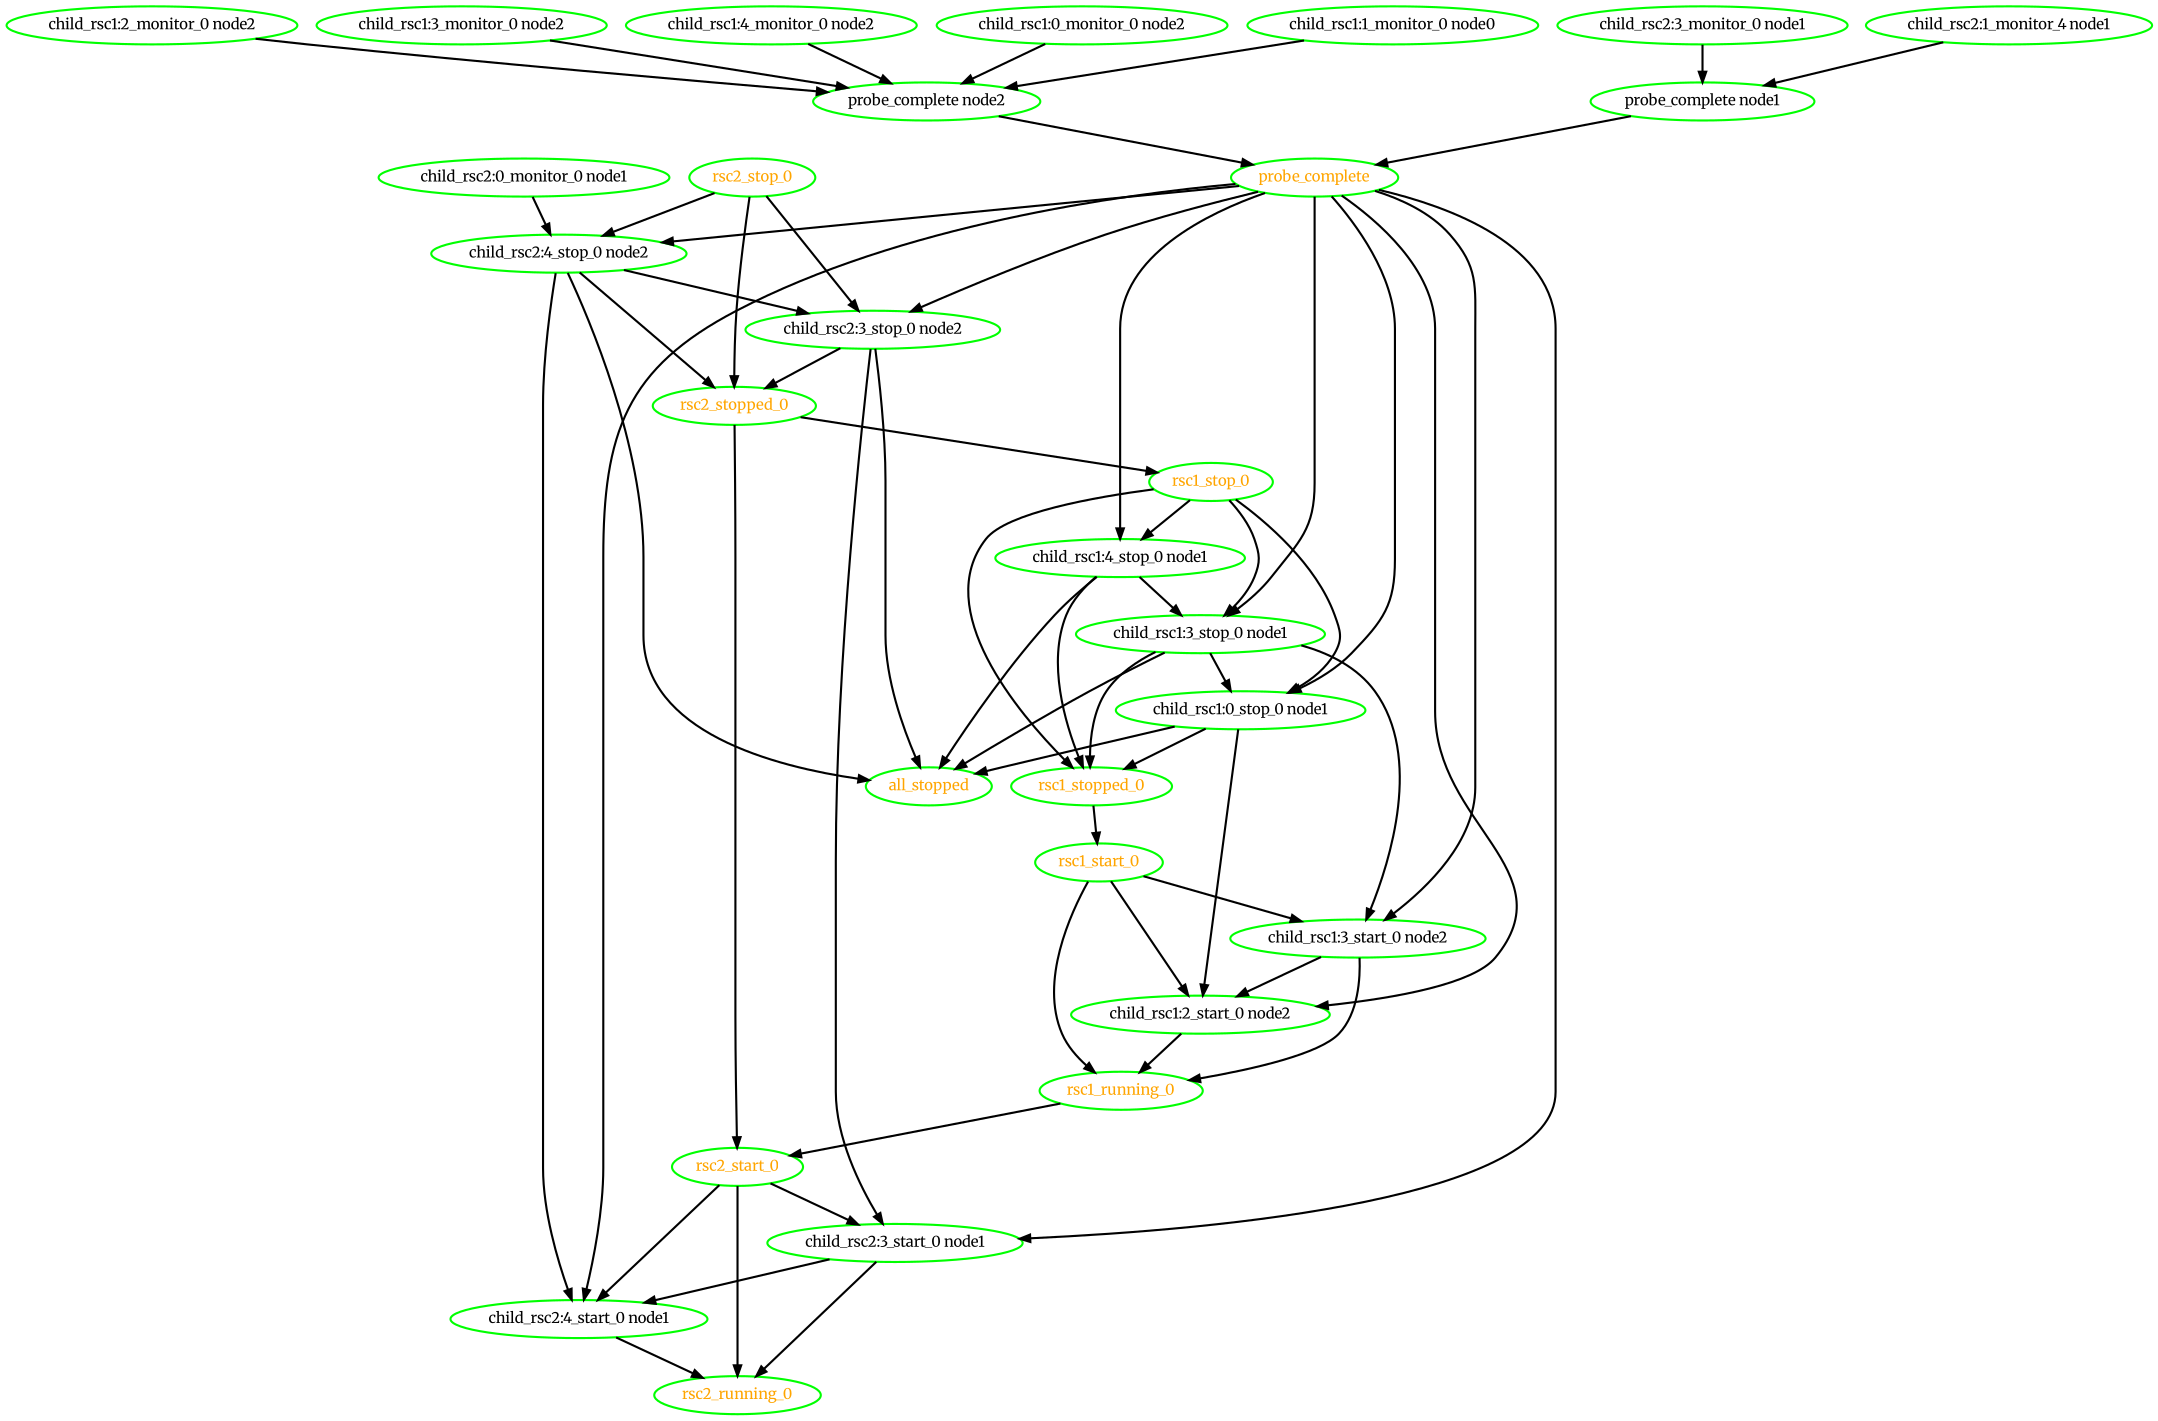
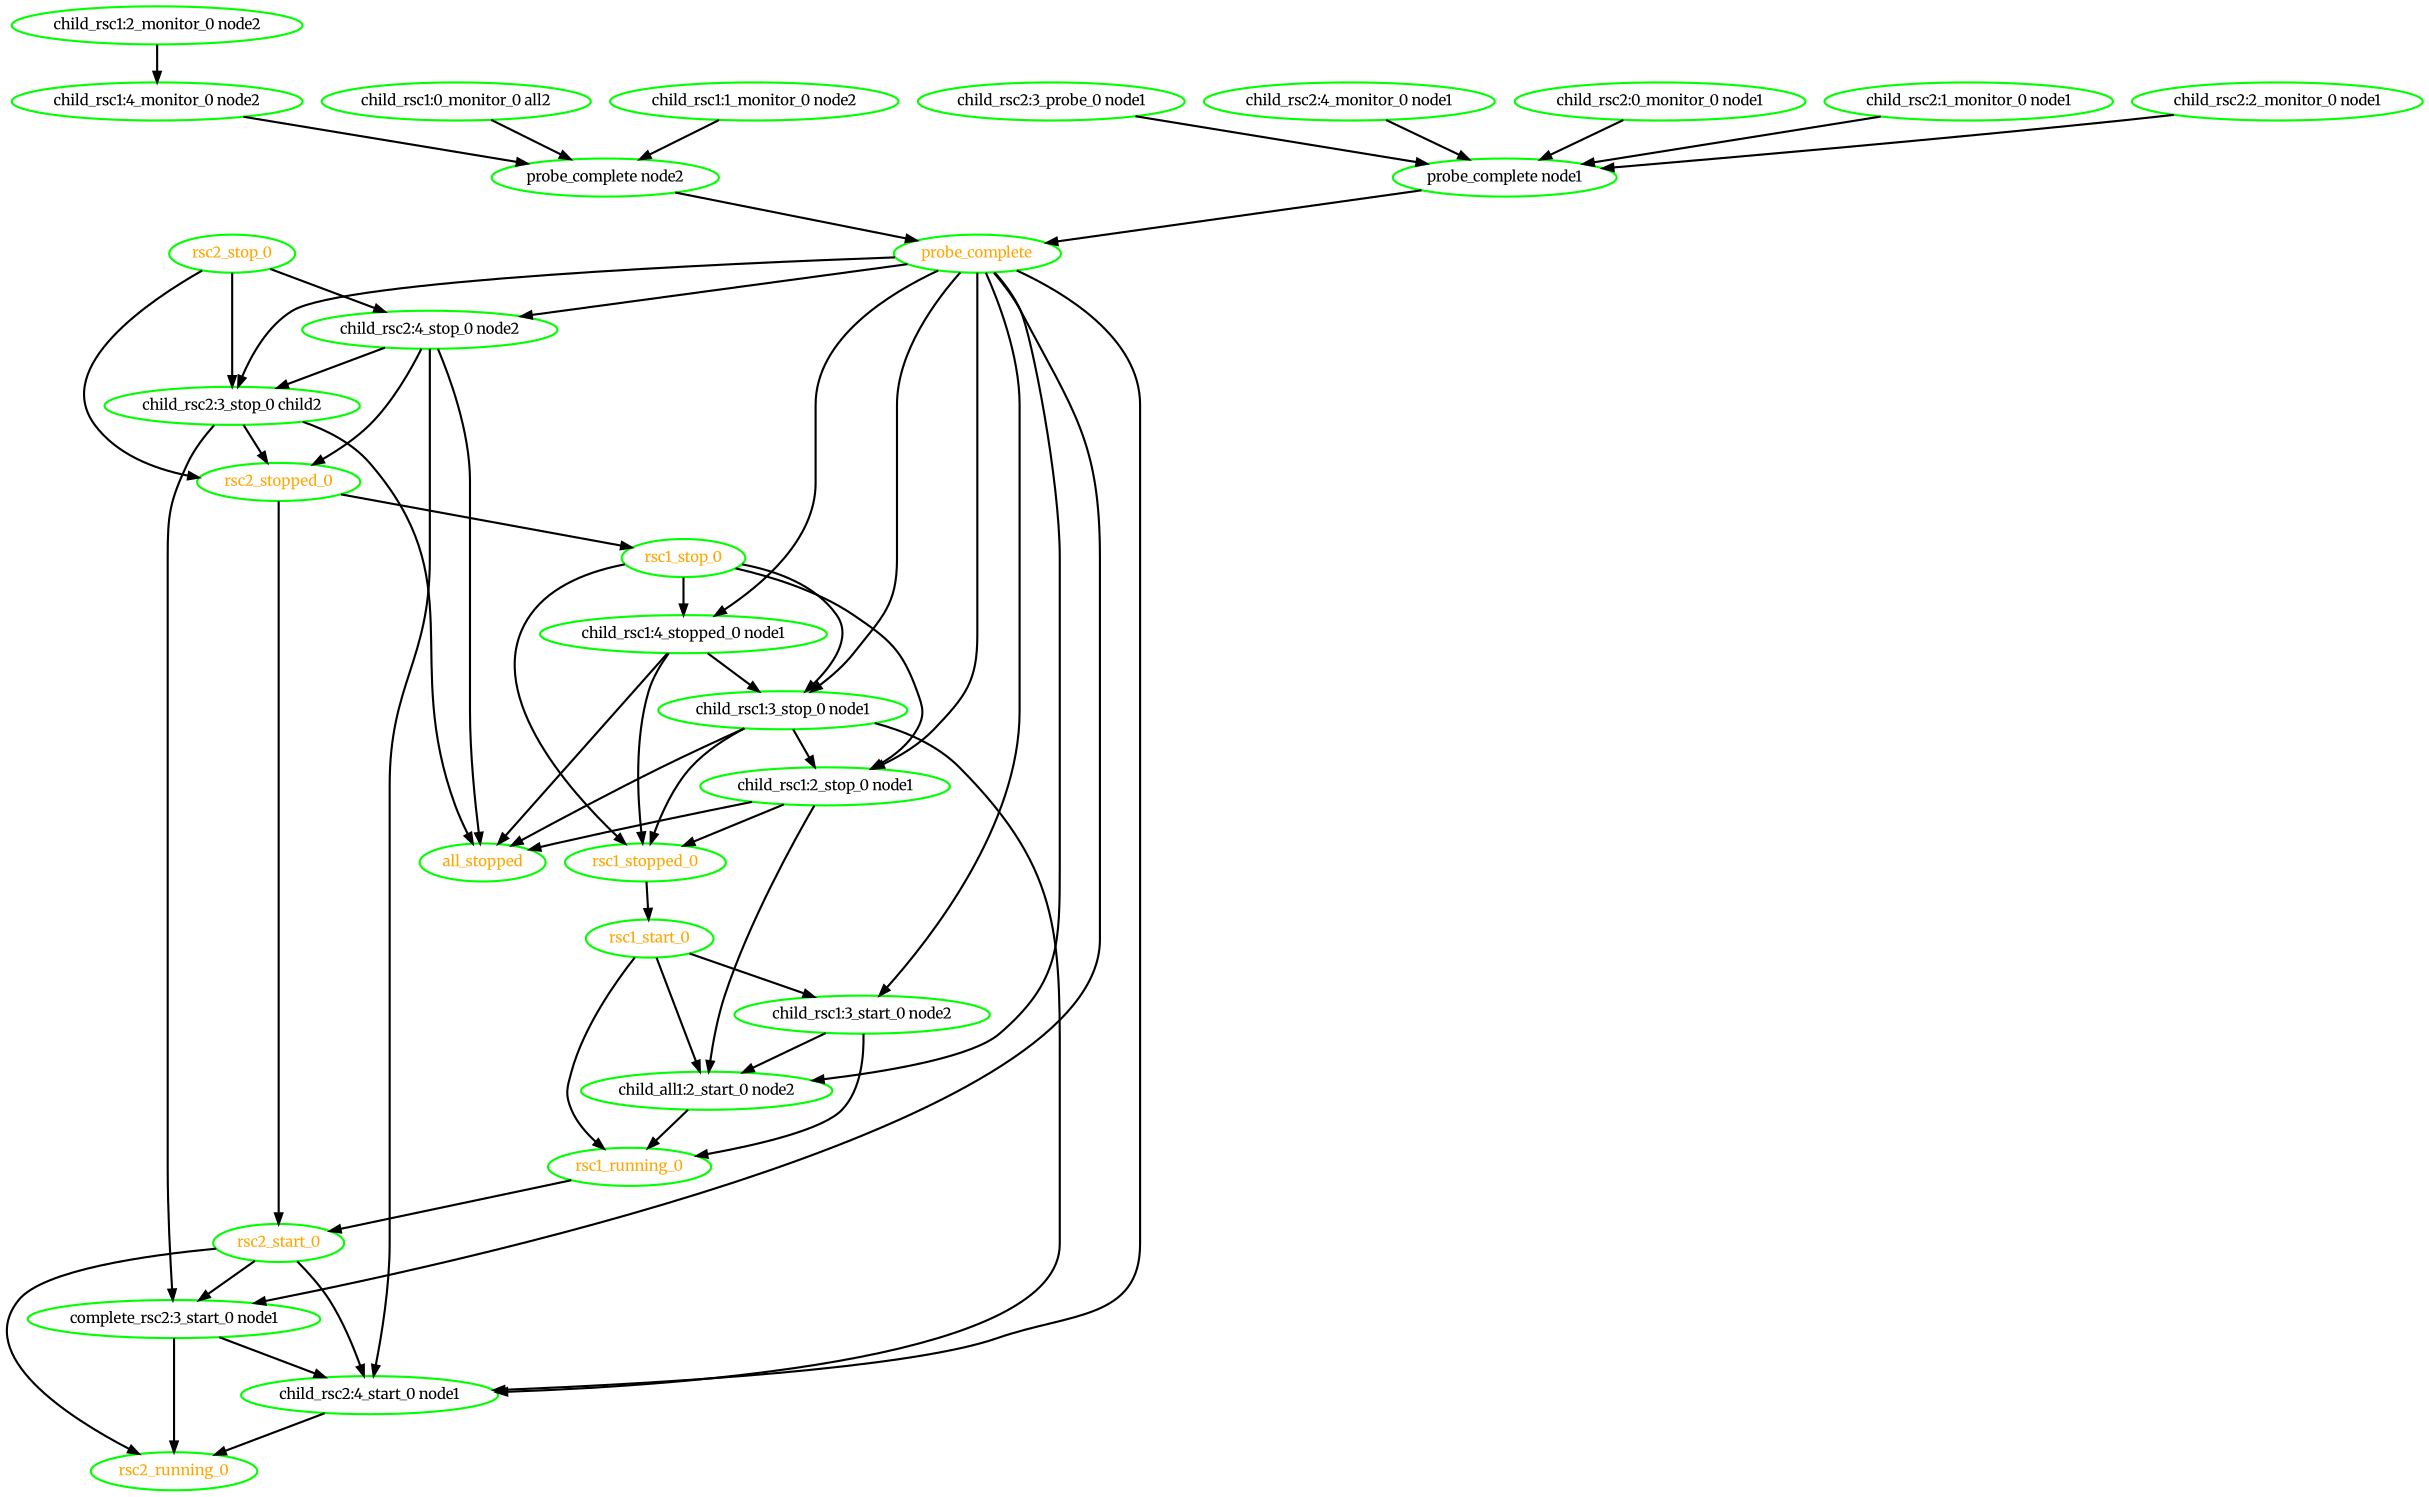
(462, 25) -> none
(1082, 25) -> (456, 101)
(1393, 25) -> (754, 101)
(1703, 25) -> (1051, 101)
(2009, 25) -> (1969, 101)
(536, 67) -> (157, 58)
none -> (1349, 101)
none -> (2277, 101)
(539, 211) -> (1587, 137)
(873, 330) -> (232, 406)
(1120, 558) -> (683, 634)
(1241, 710) -> (825, 786)
(1398, 756) -> (1060, 1242)
(1200, 1015) -> (707, 1091)
(895, 1243) -> (174, 1319)
